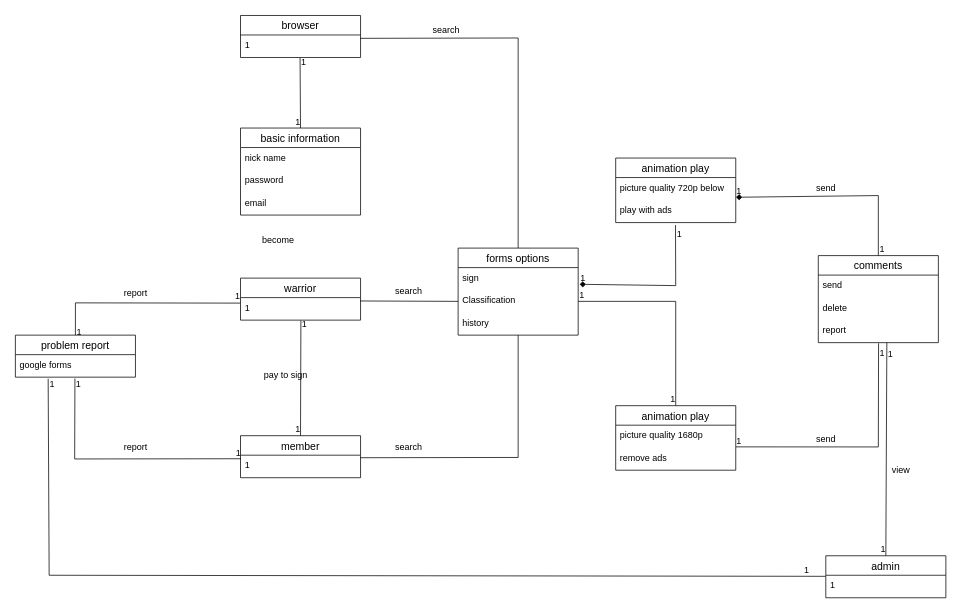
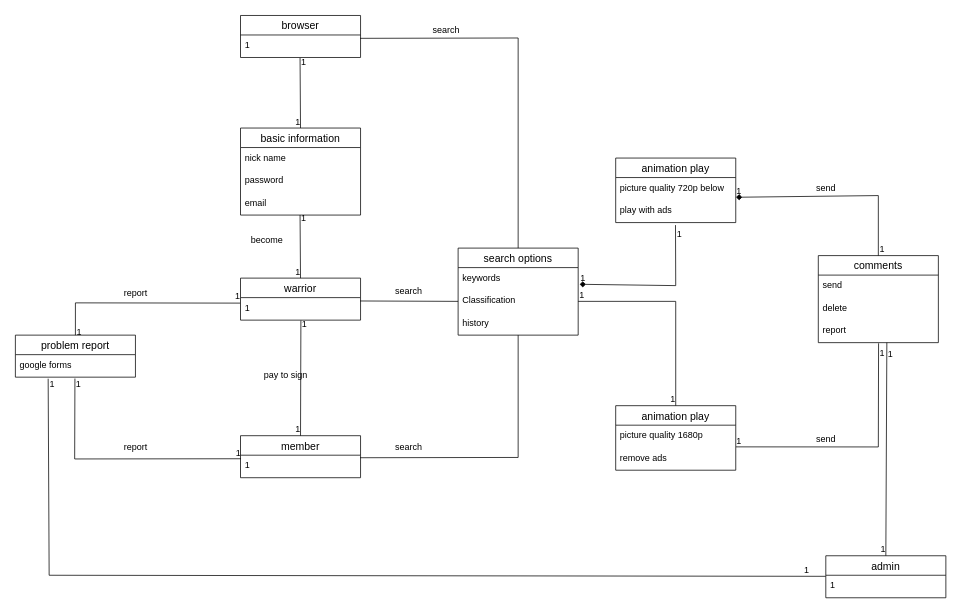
(278, 240) -> (267, 240)
none -> (300, 247)
(518, 258) -> (518, 258)
(471, 278) -> (482, 278)
(900, 470) -> none
